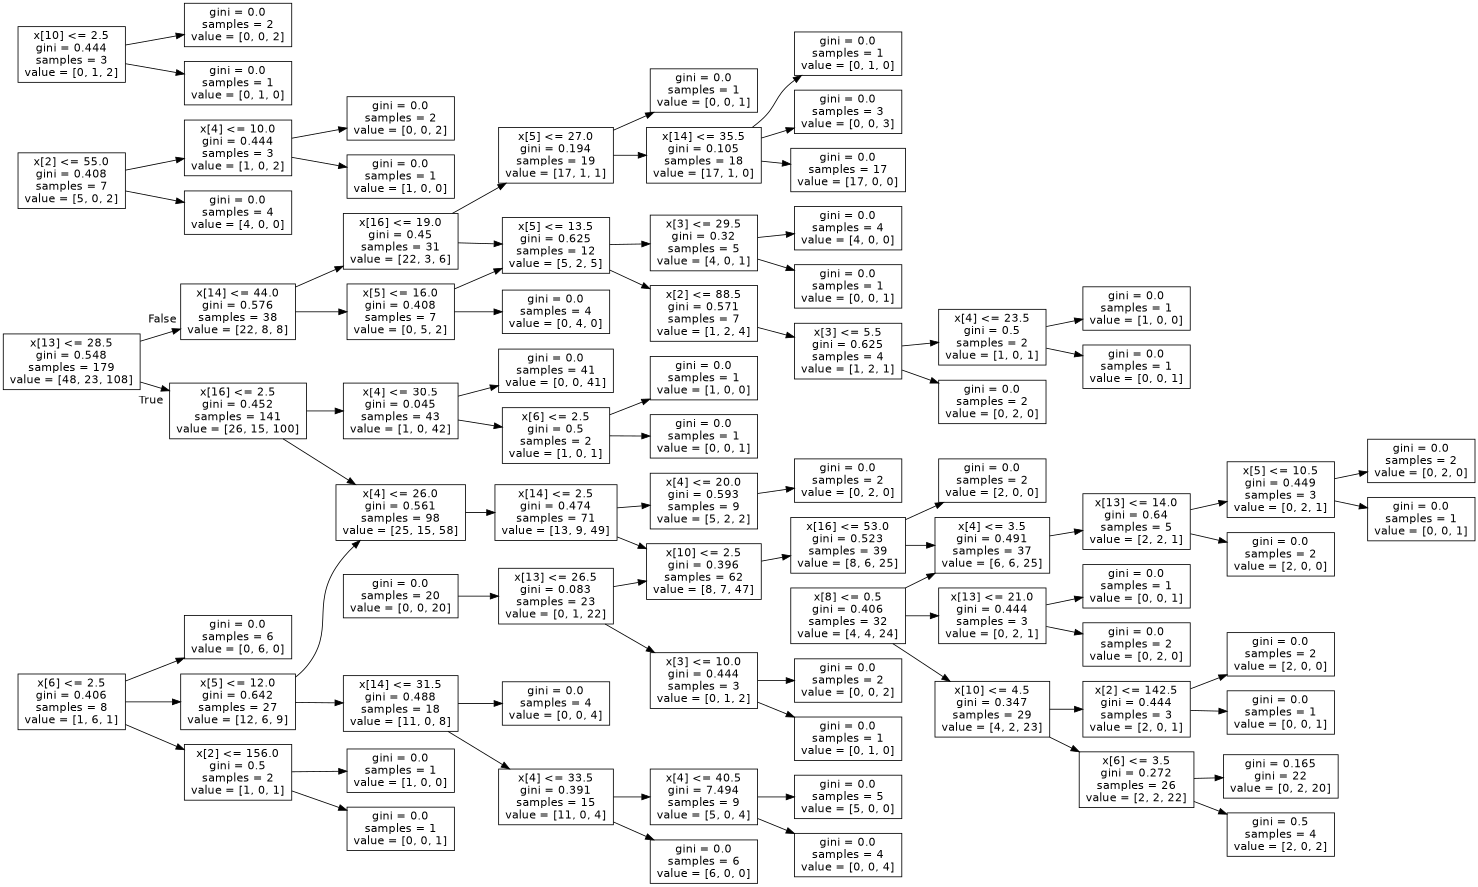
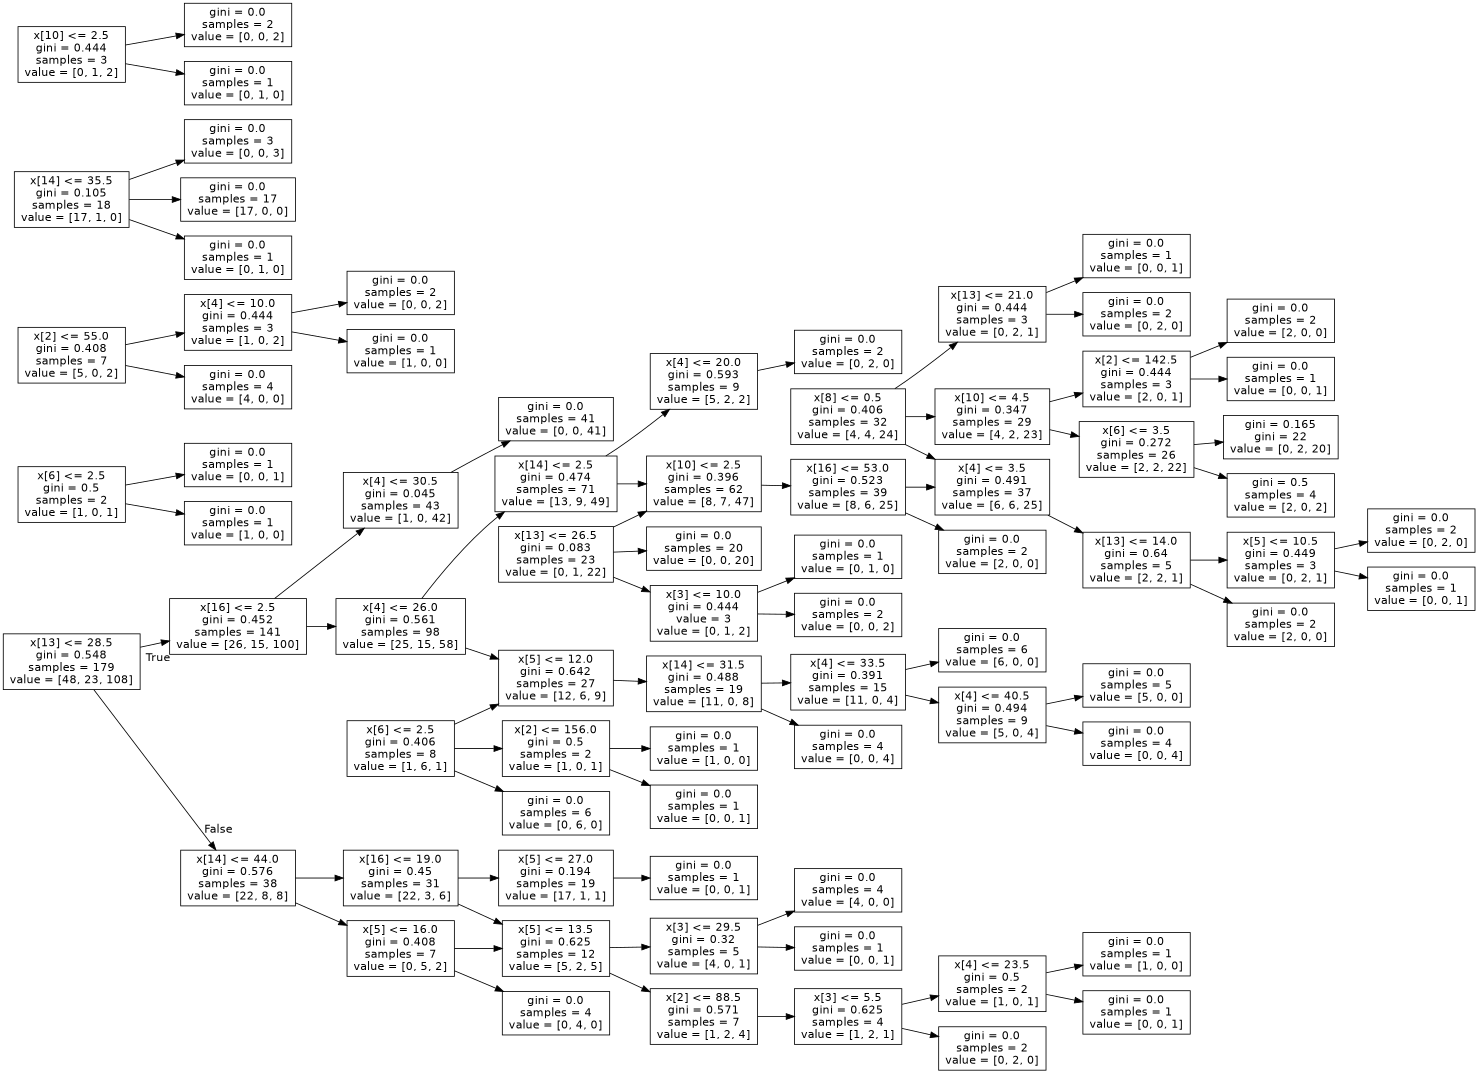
(626, 155) -> none
(476, 423) -> none
(474, 596) -> (626, 552)
(323, 611) -> (478, 652)
(704, 681) -> (704, 613)
(401, 703) -> (704, 684)
(704, 797) -> (992, 715)
